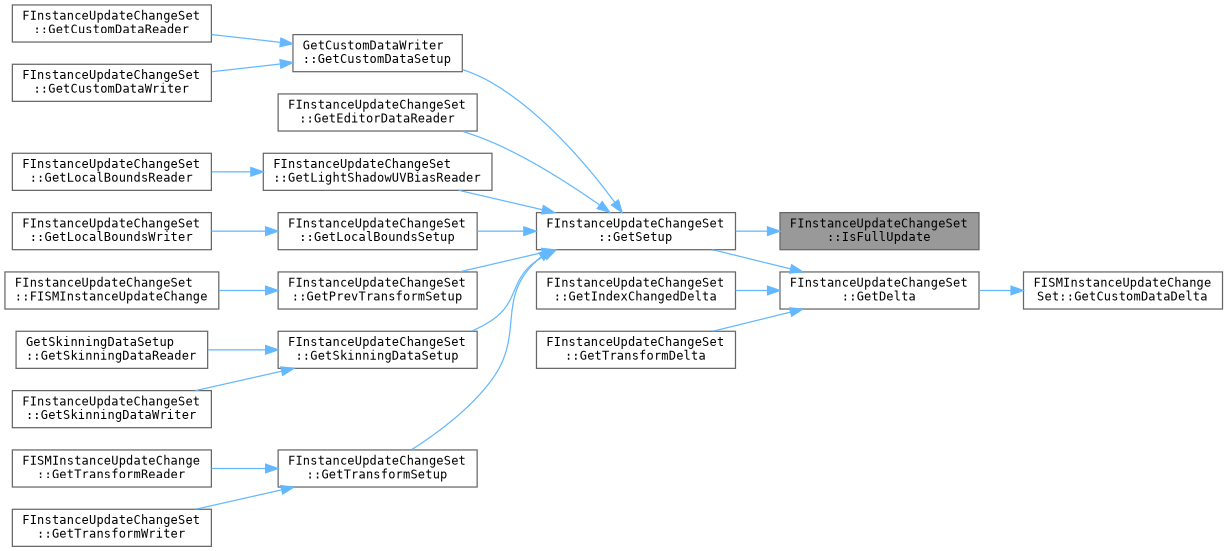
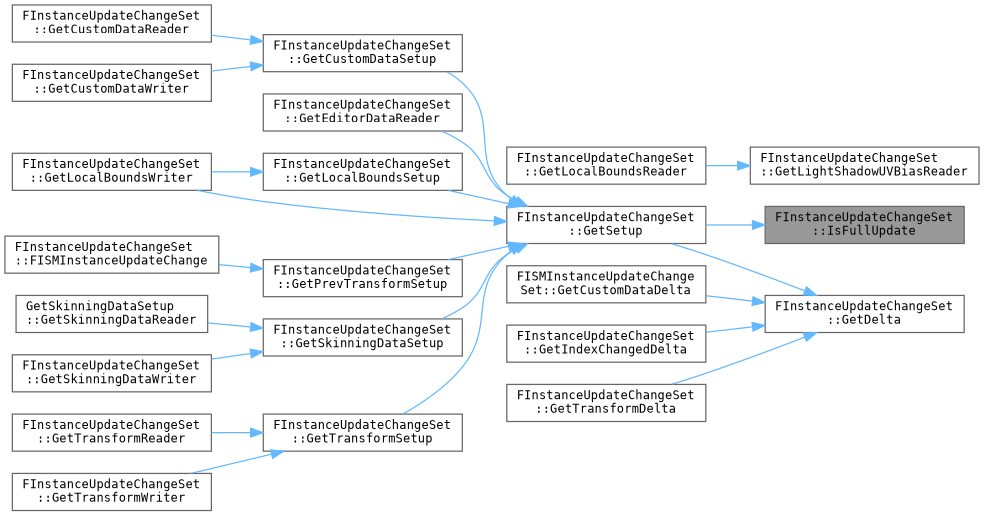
(378, 53) -> (363, 53)
(500, 200) -> (345, 211)
(995, 290) -> (729, 298)
(112, 468) -> (112, 433)
